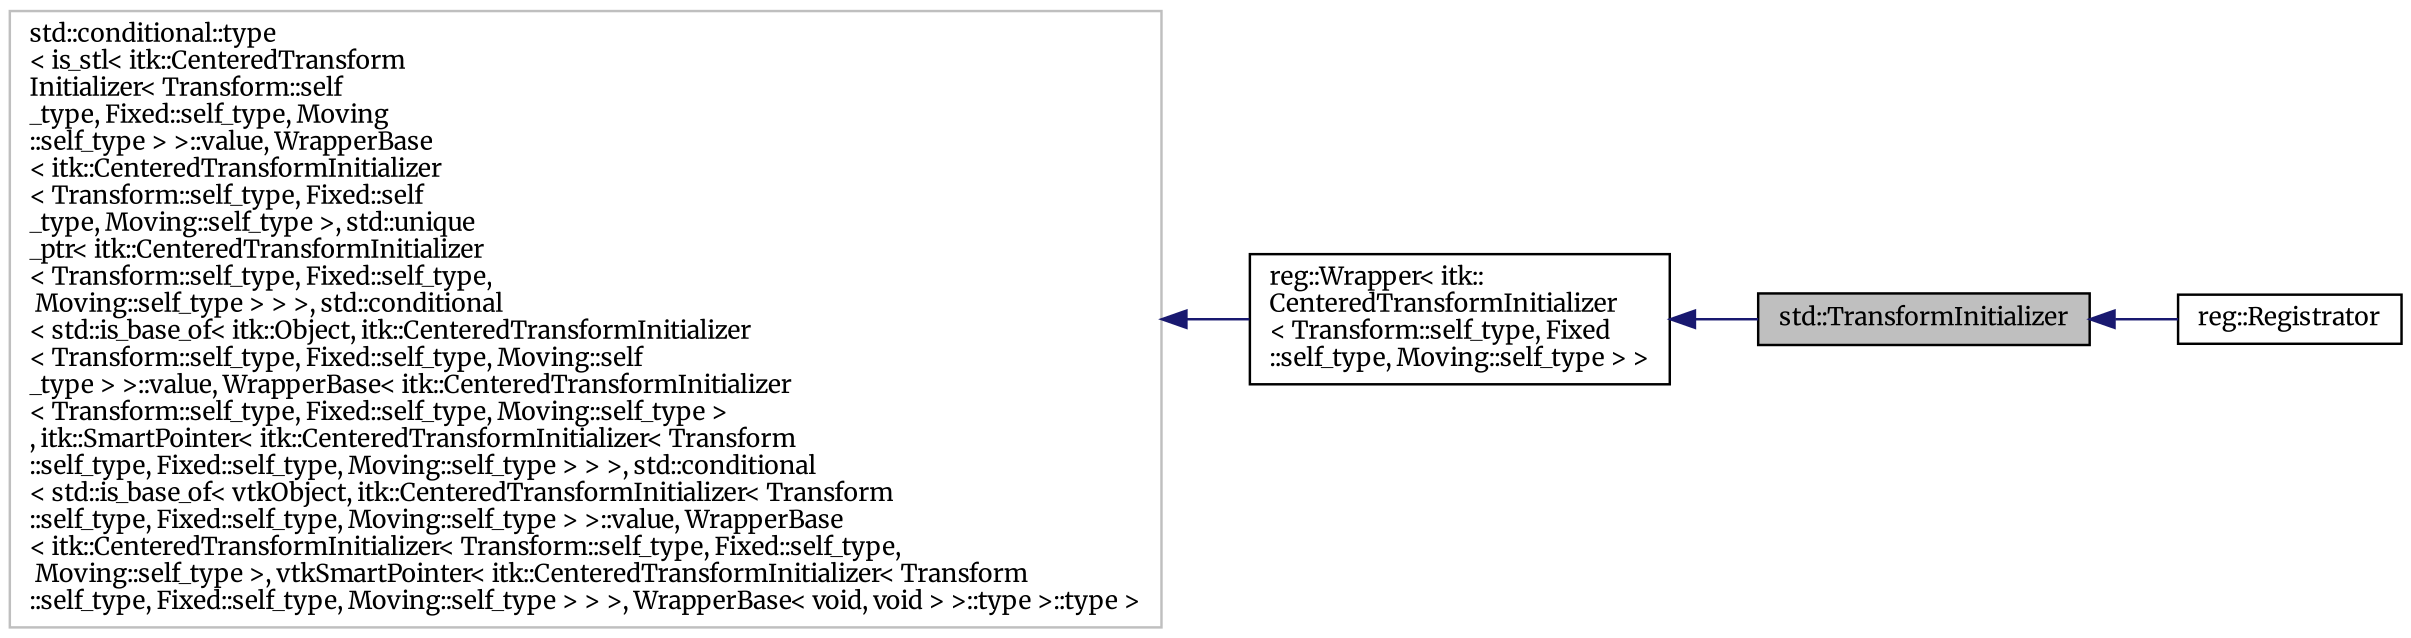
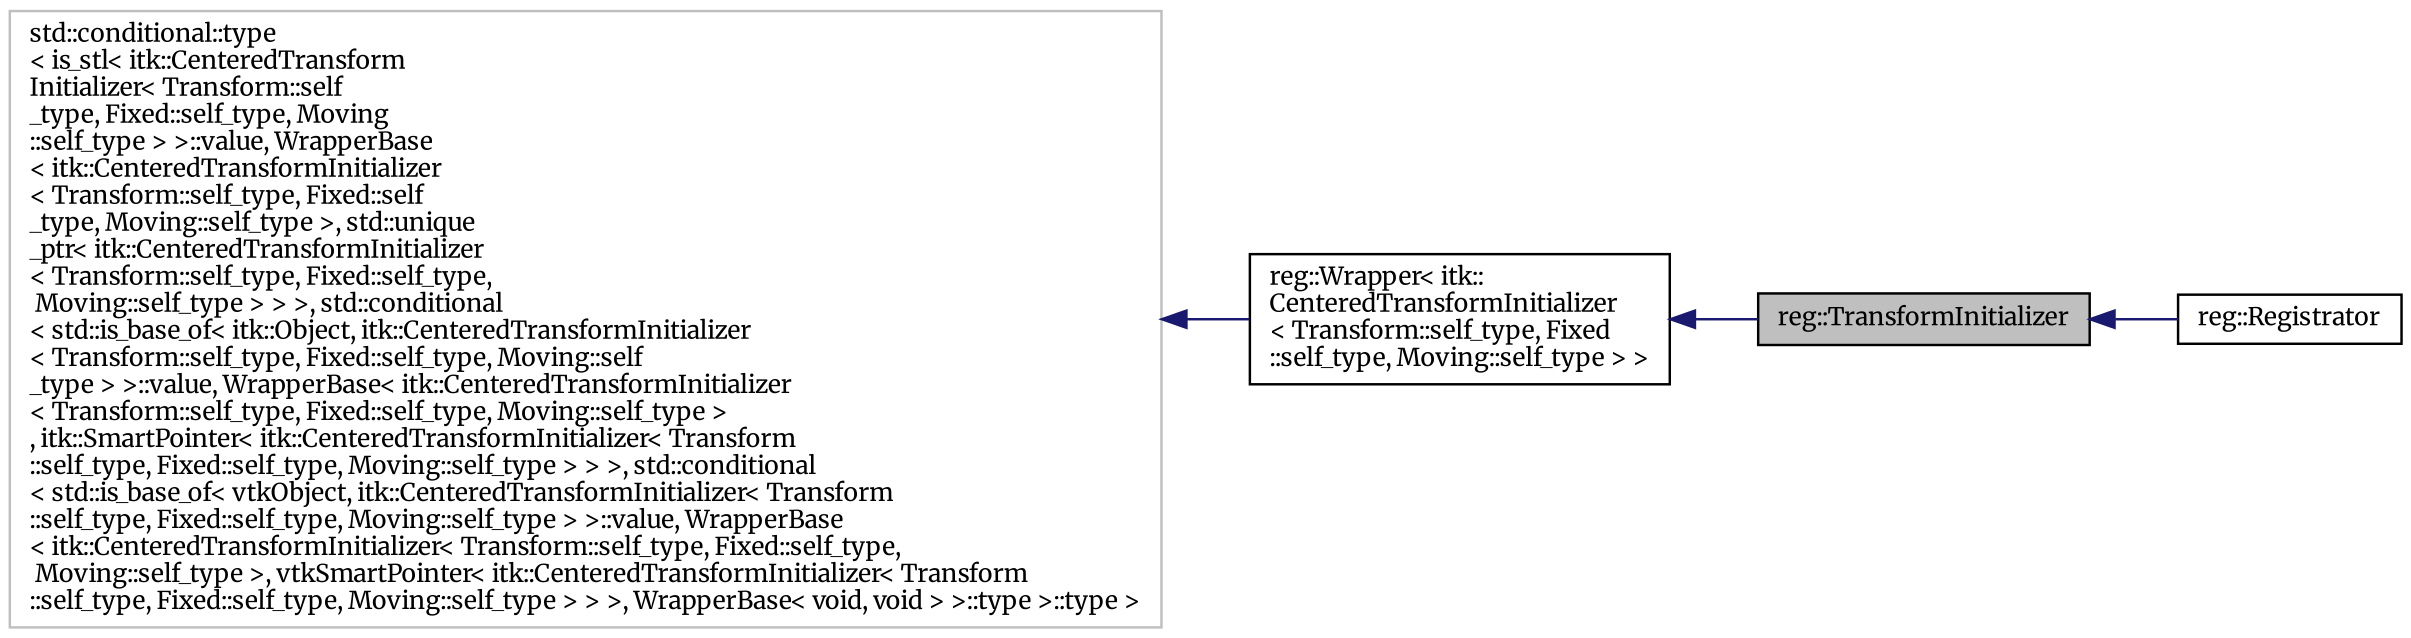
(1924, 319) -> (1924, 319)
